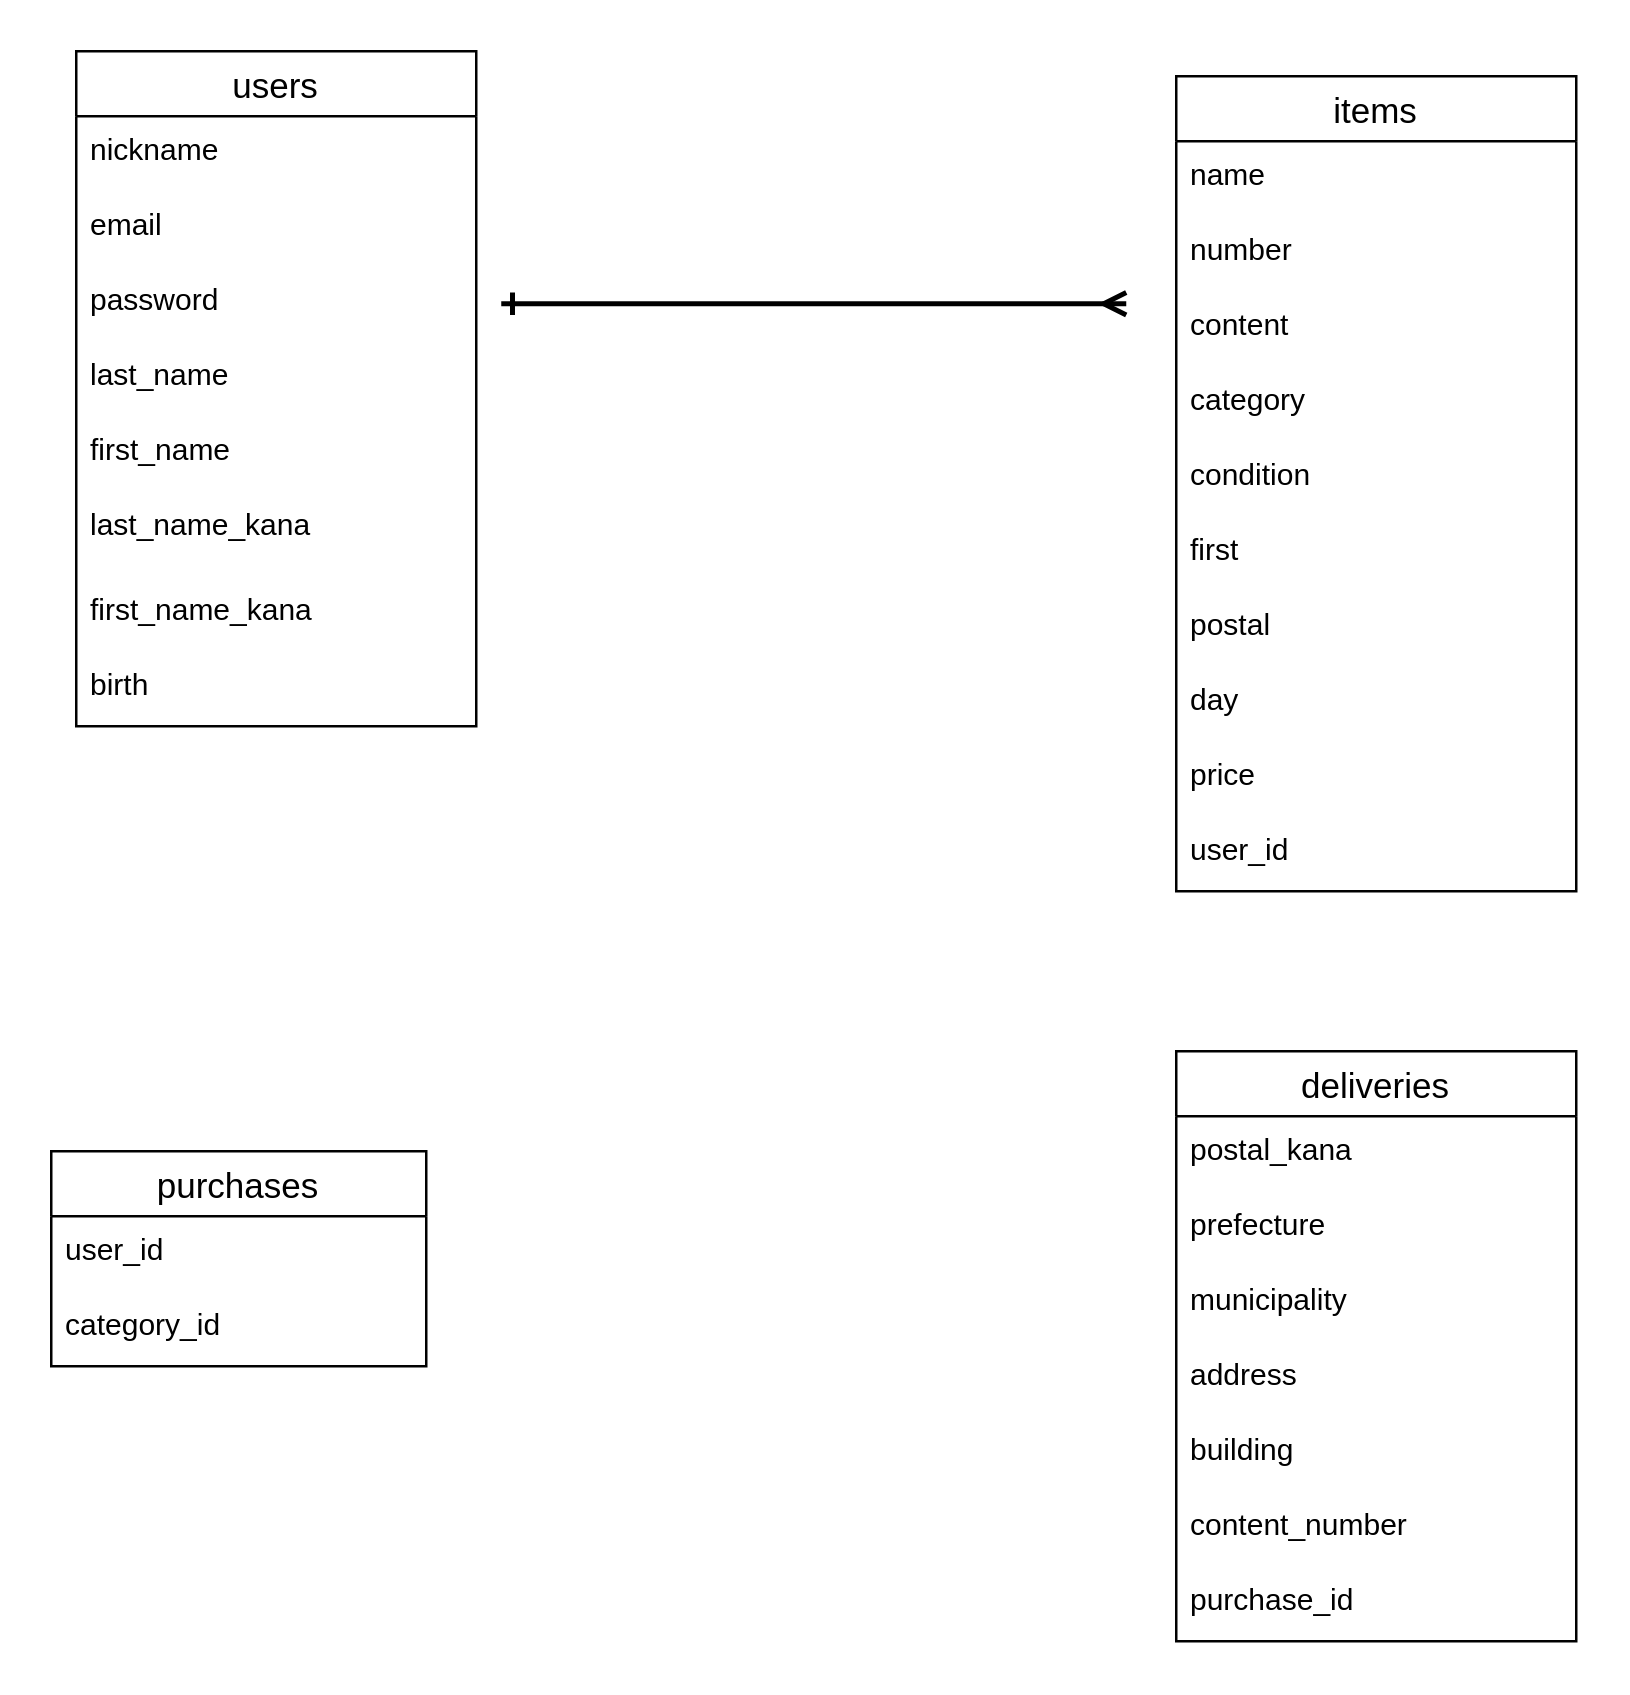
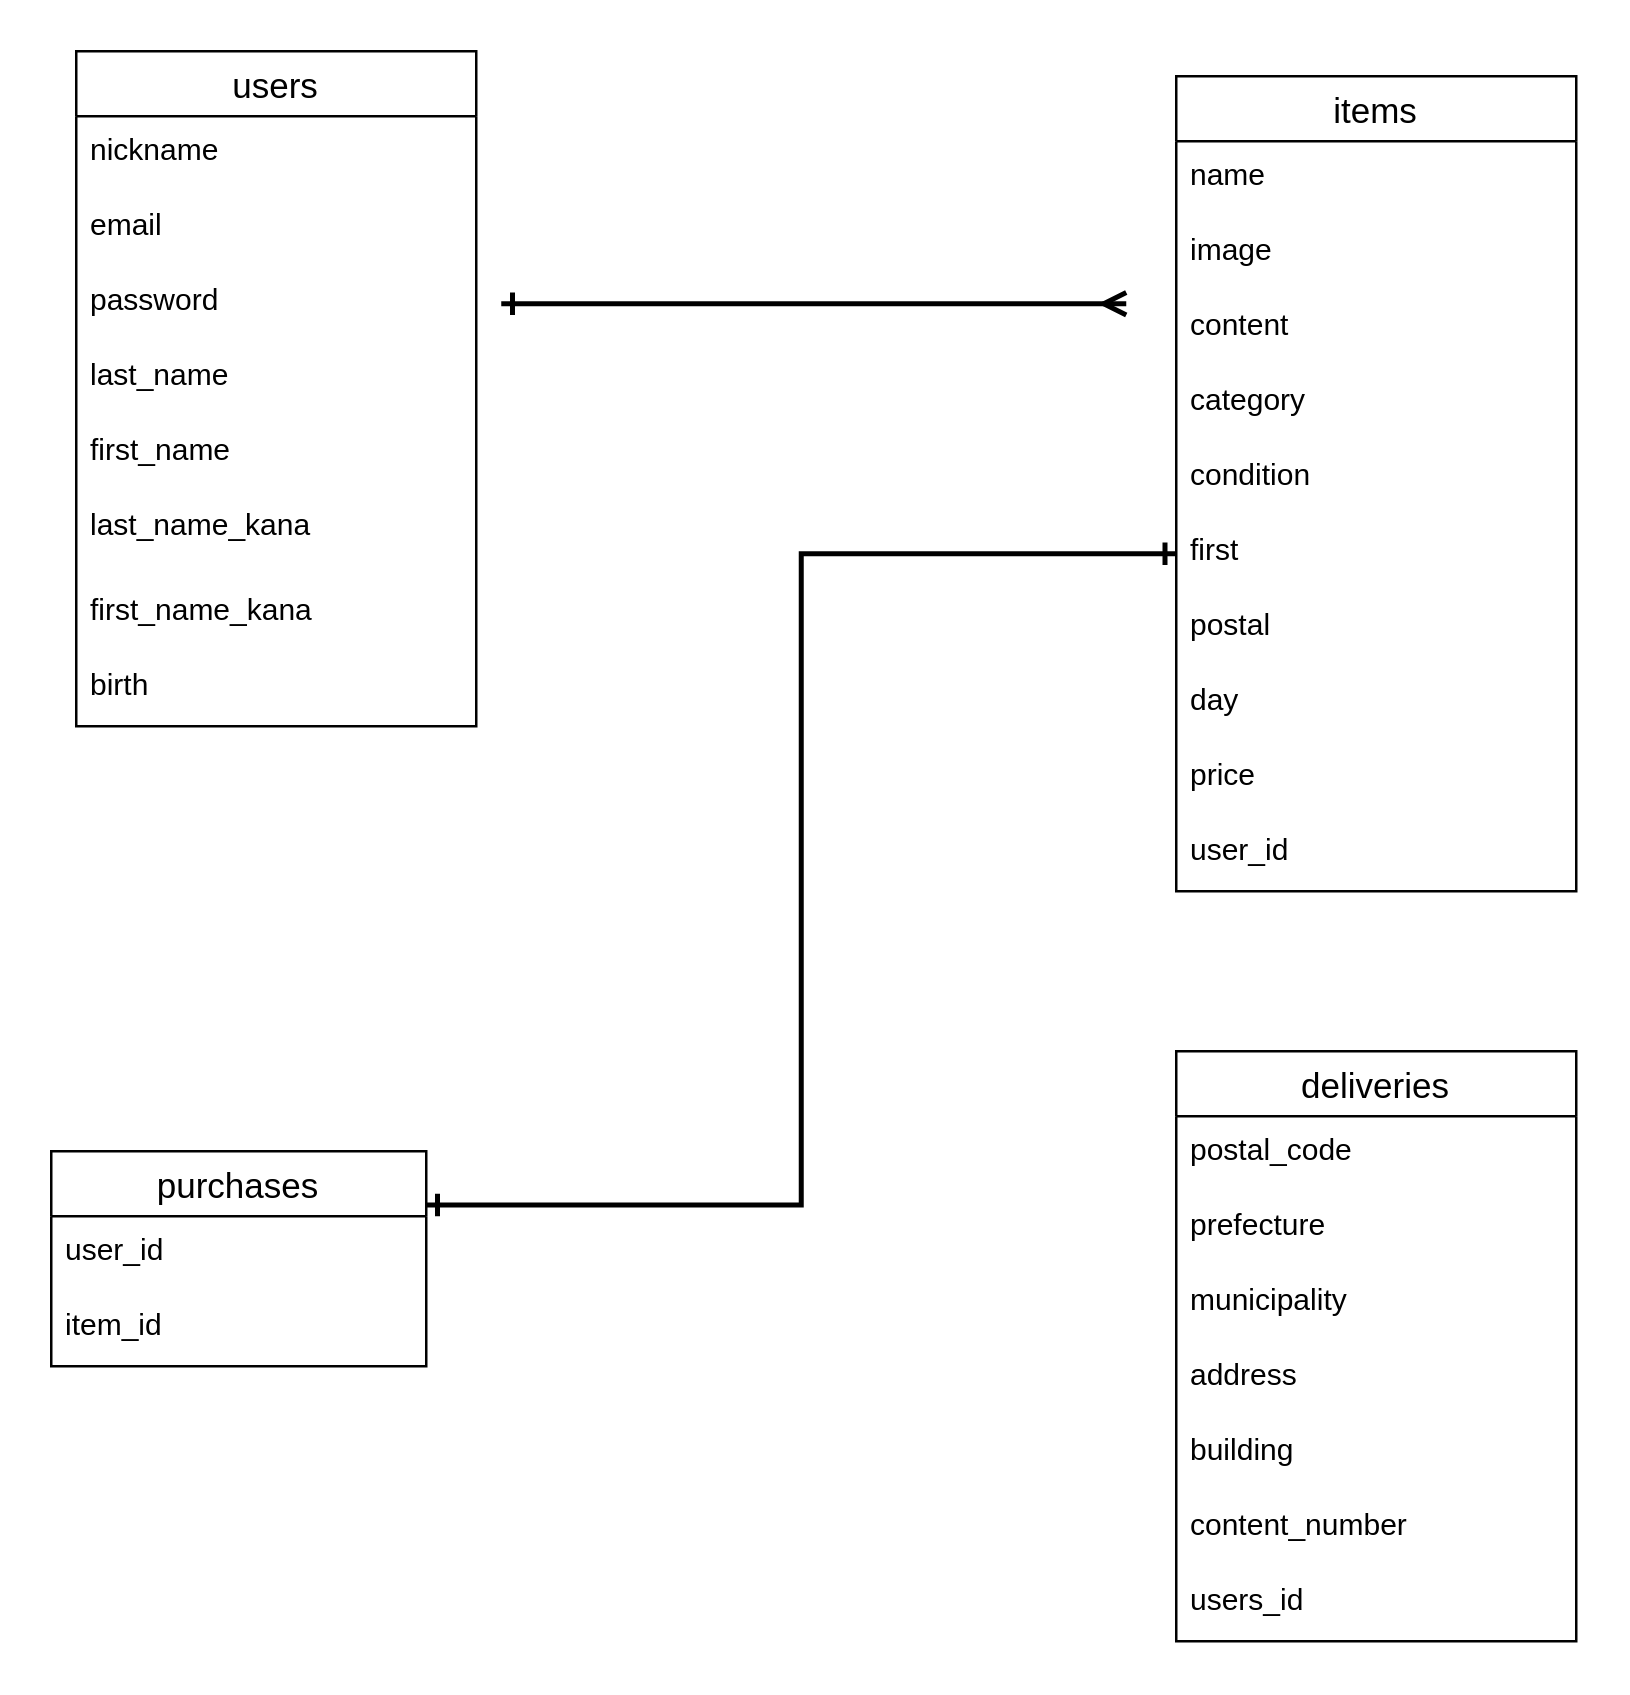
(1240, 250) -> (1228, 250)
none -> (801, 881)
(1279, 1150) -> (1279, 1150)
(154, 1325) -> (116, 1325)
(1279, 1600) -> (1253, 1600)
